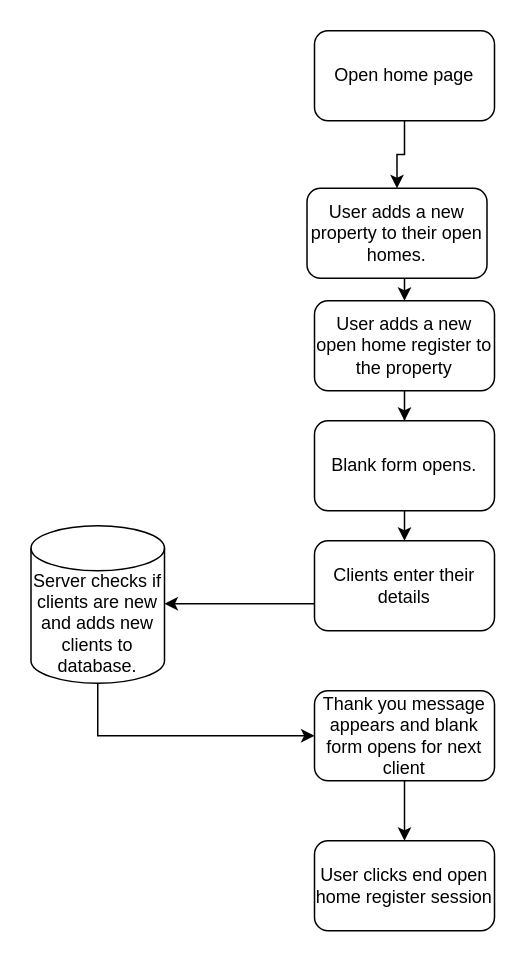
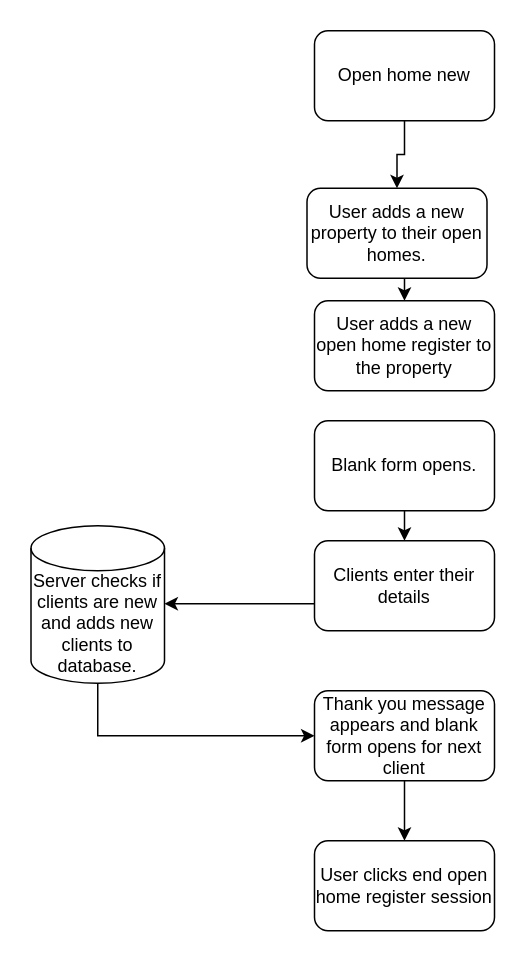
(404, 76) -> (404, 76)
(404, 411) -> none
